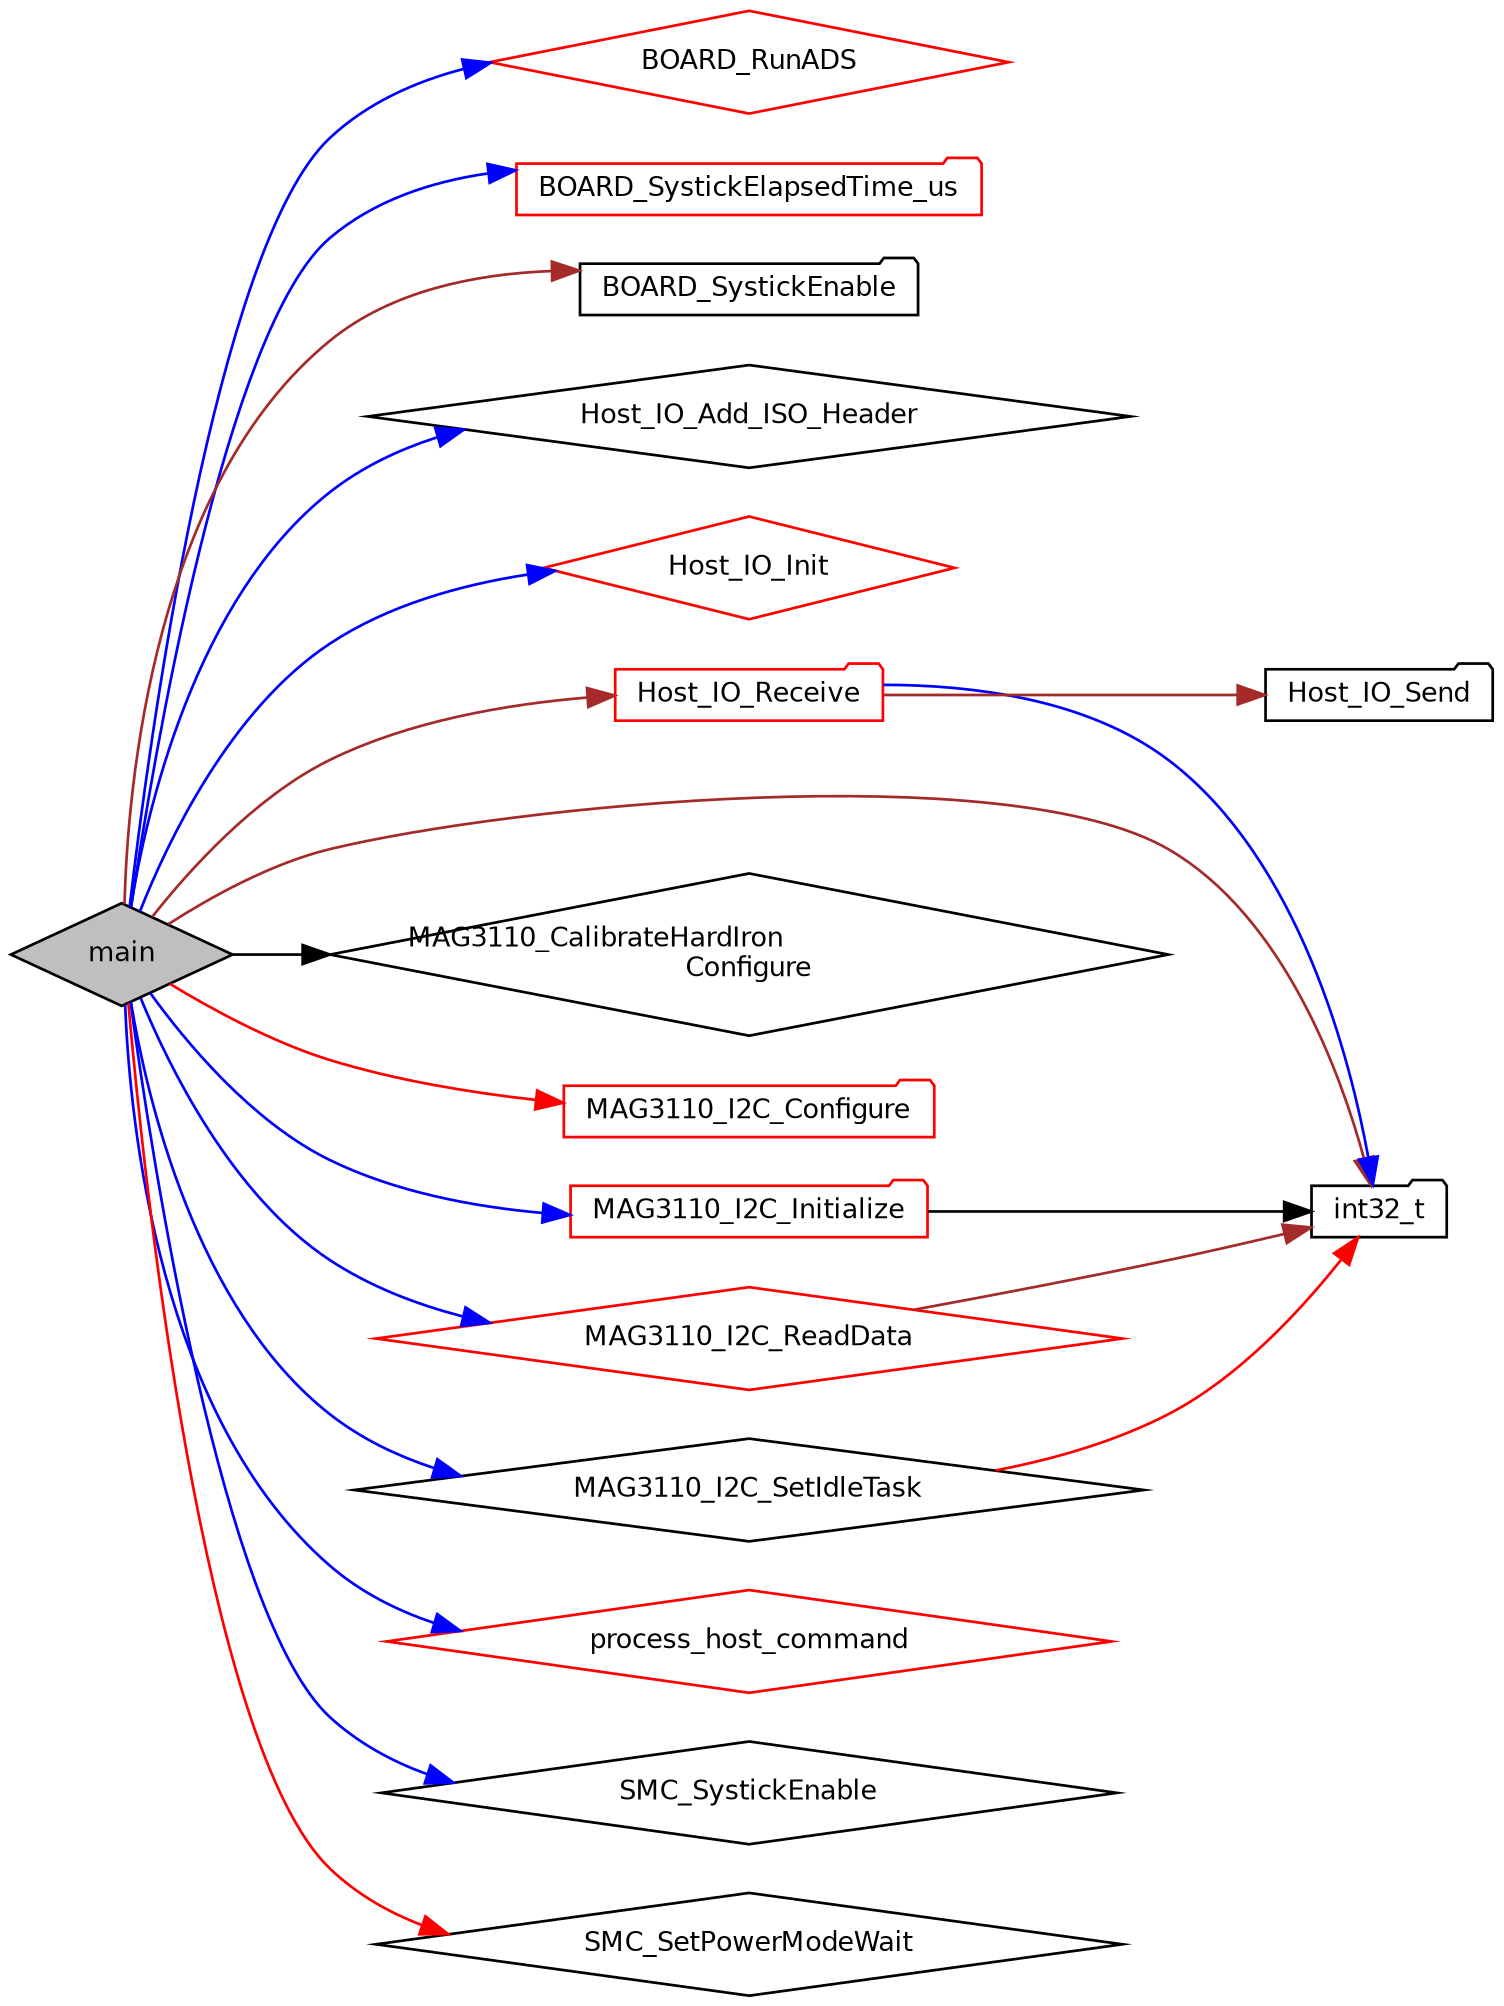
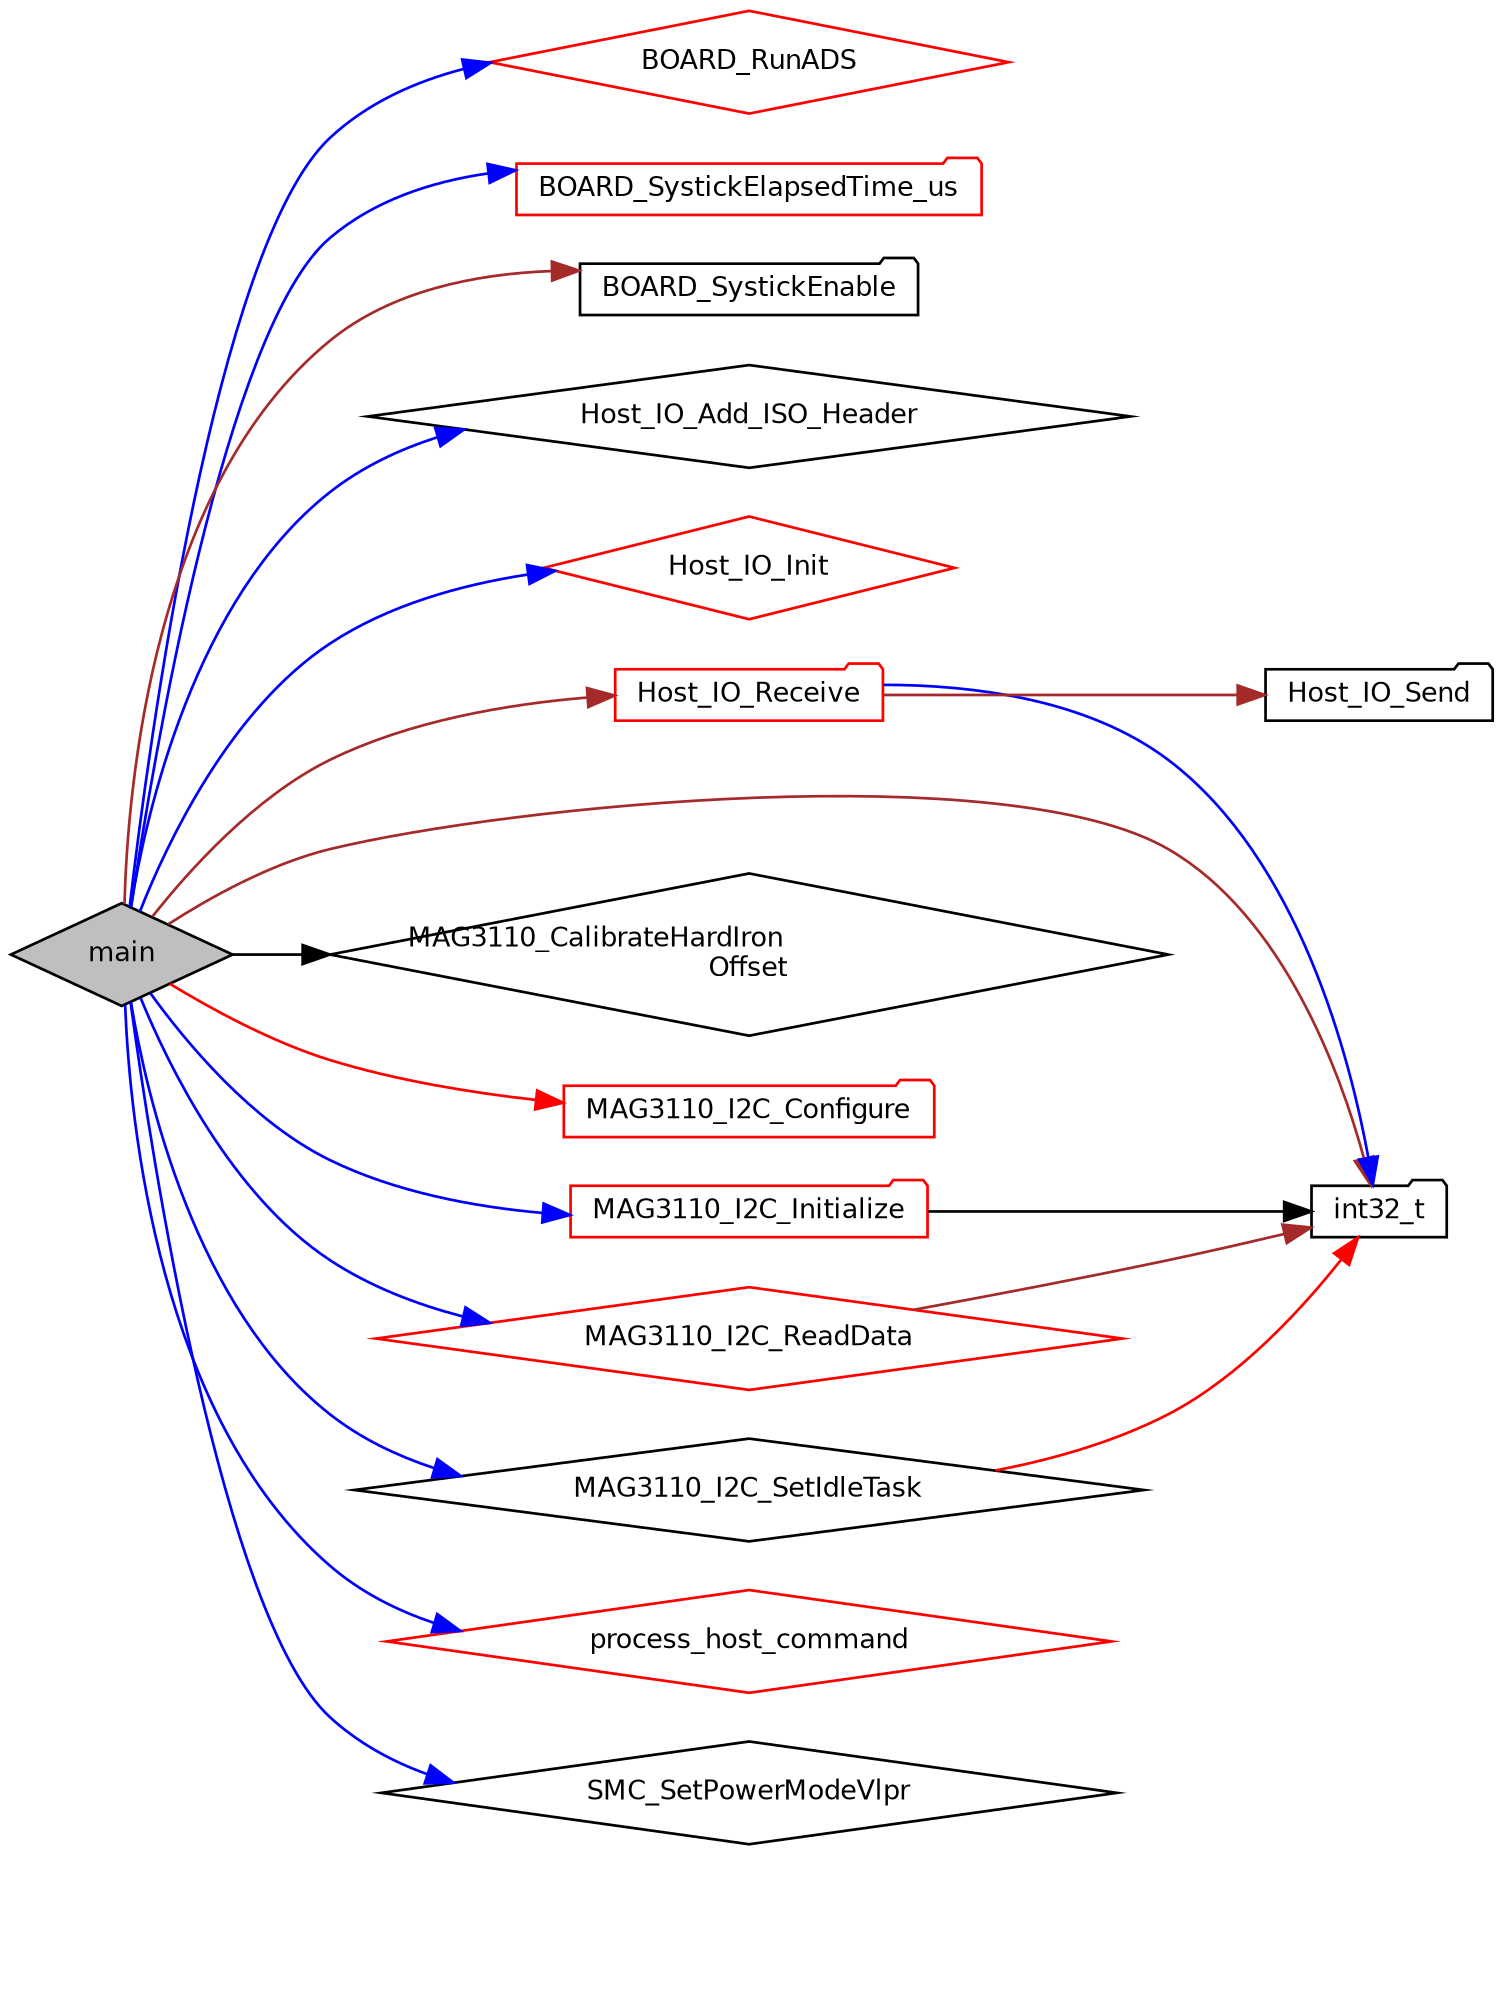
(749, 955) -> (749, 955)
(749, 1793) -> (749, 1793)
(749, 1944) -> none
